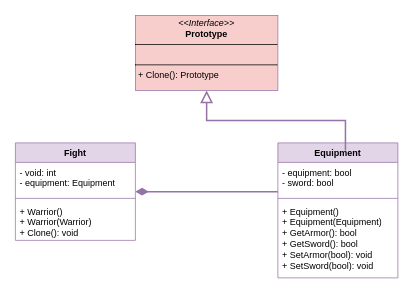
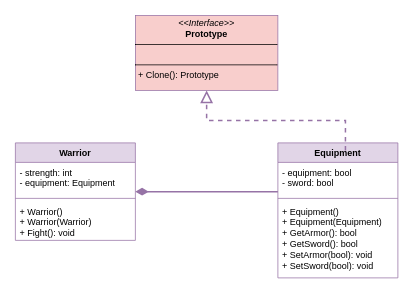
(281, 120) -> (281, 120)
(75, 154) -> (75, 154)
(69, 178) -> (69, 178)
(62, 223) -> (62, 223)
